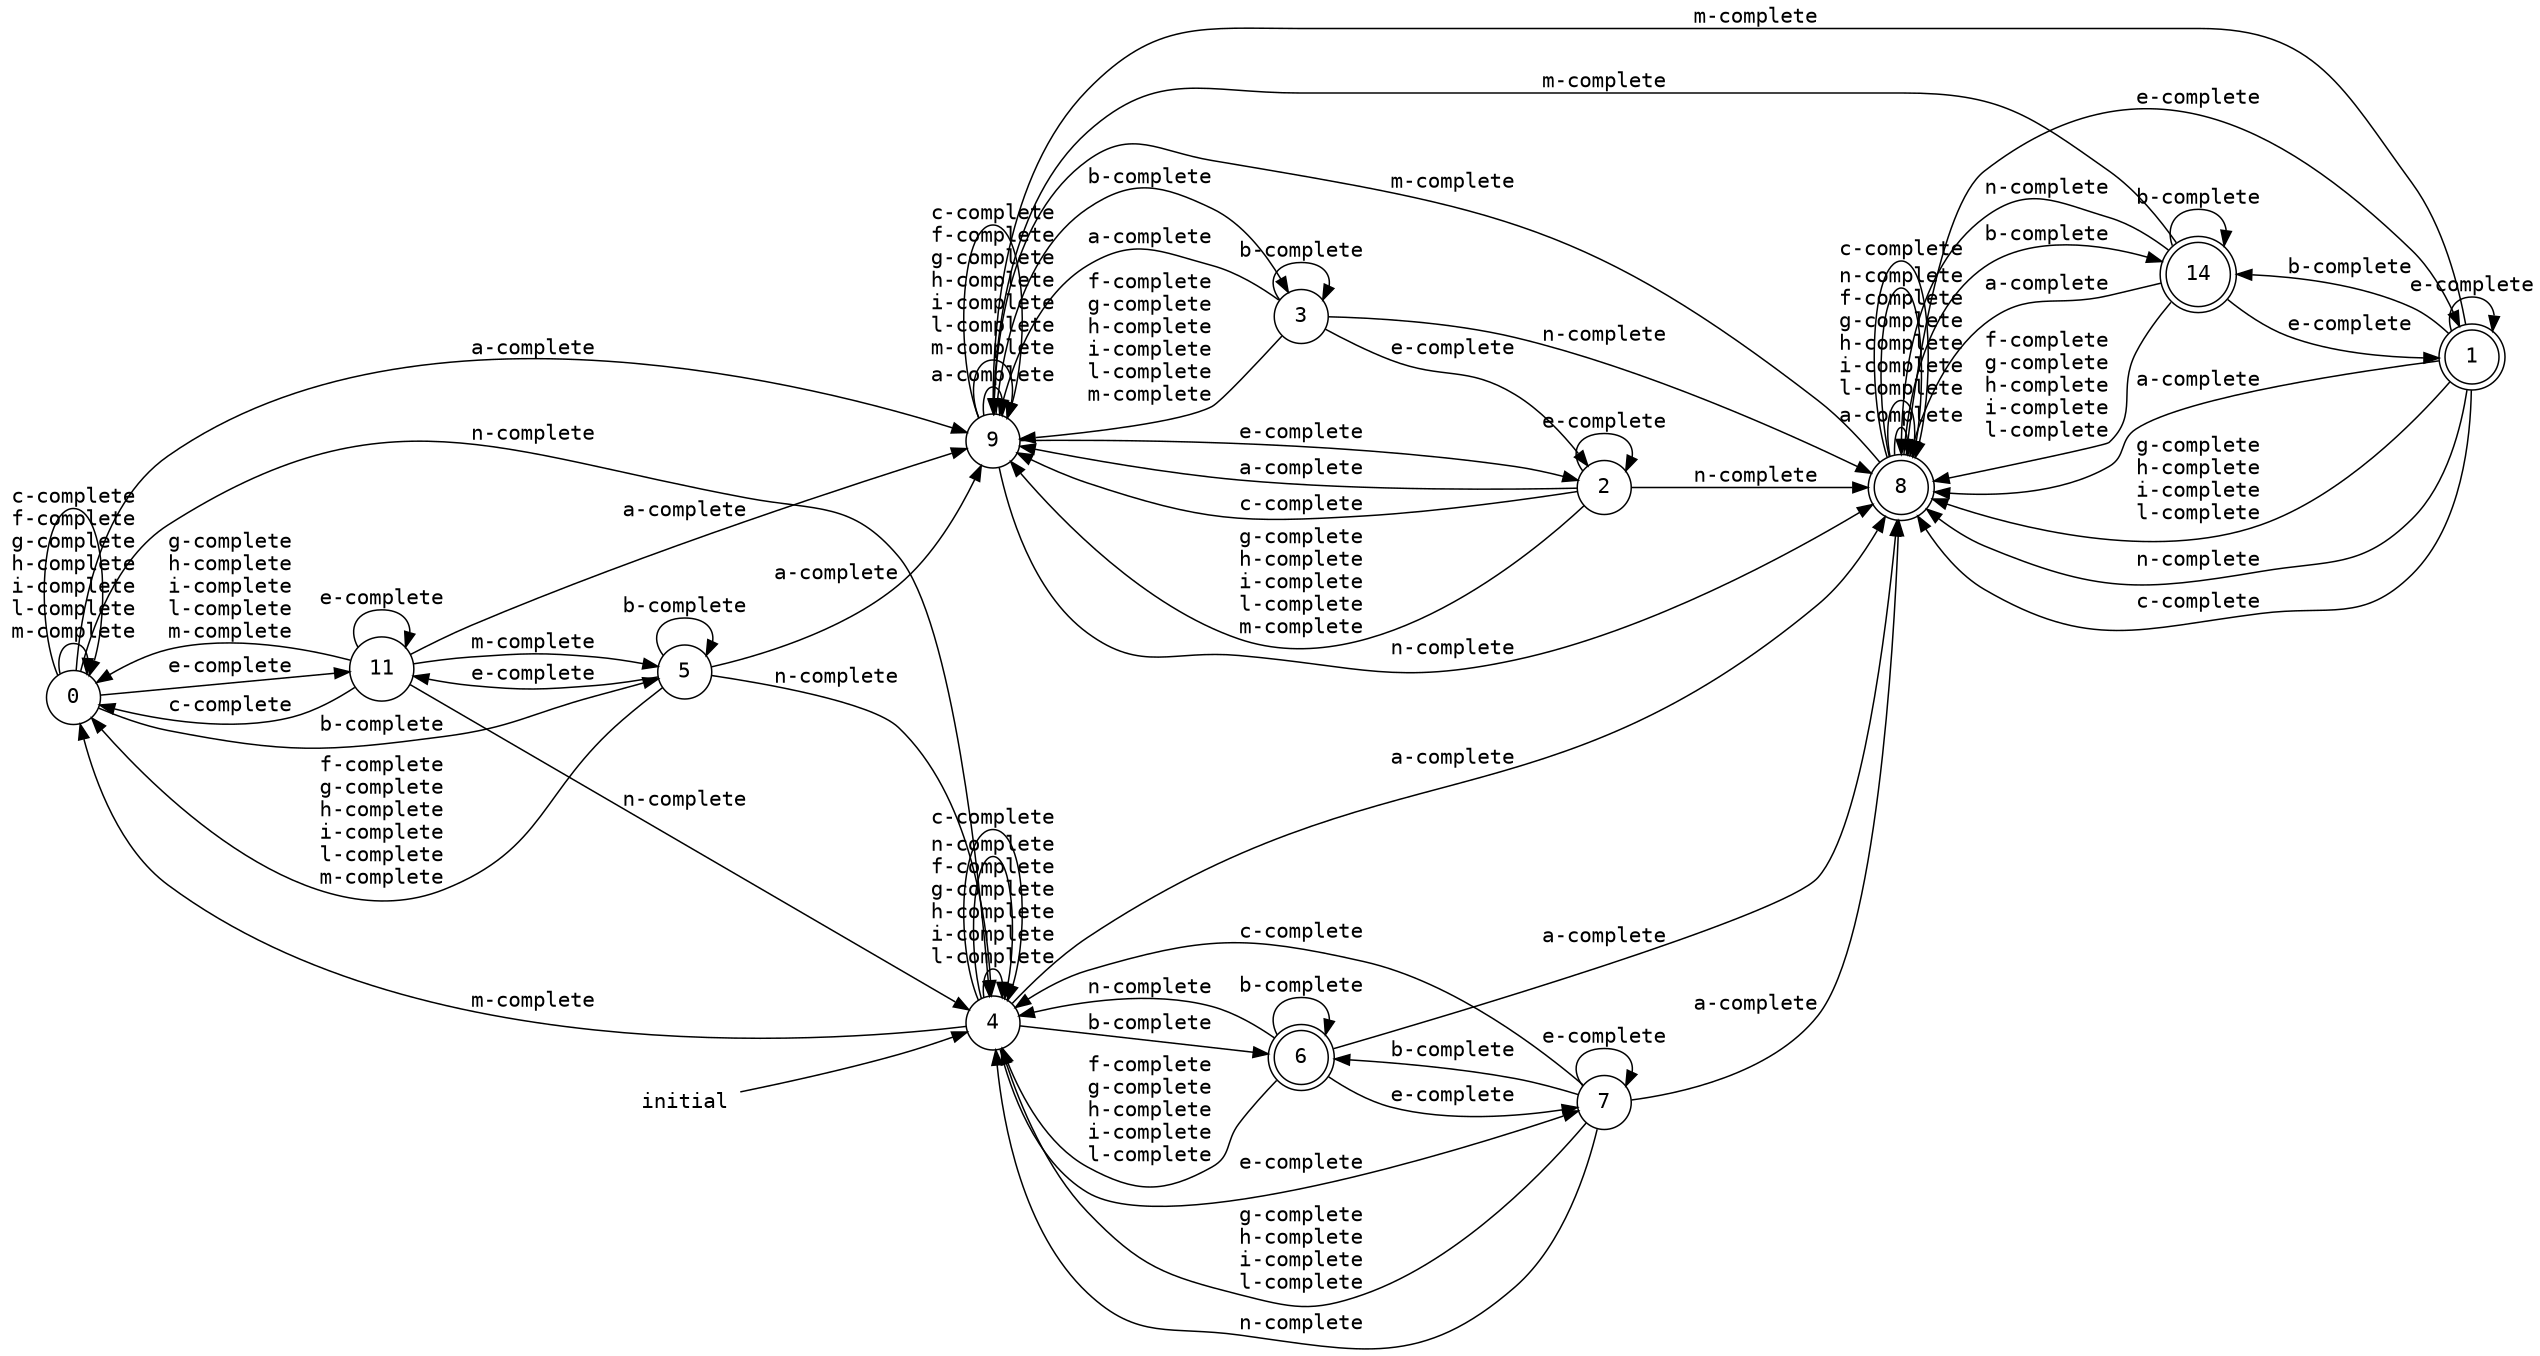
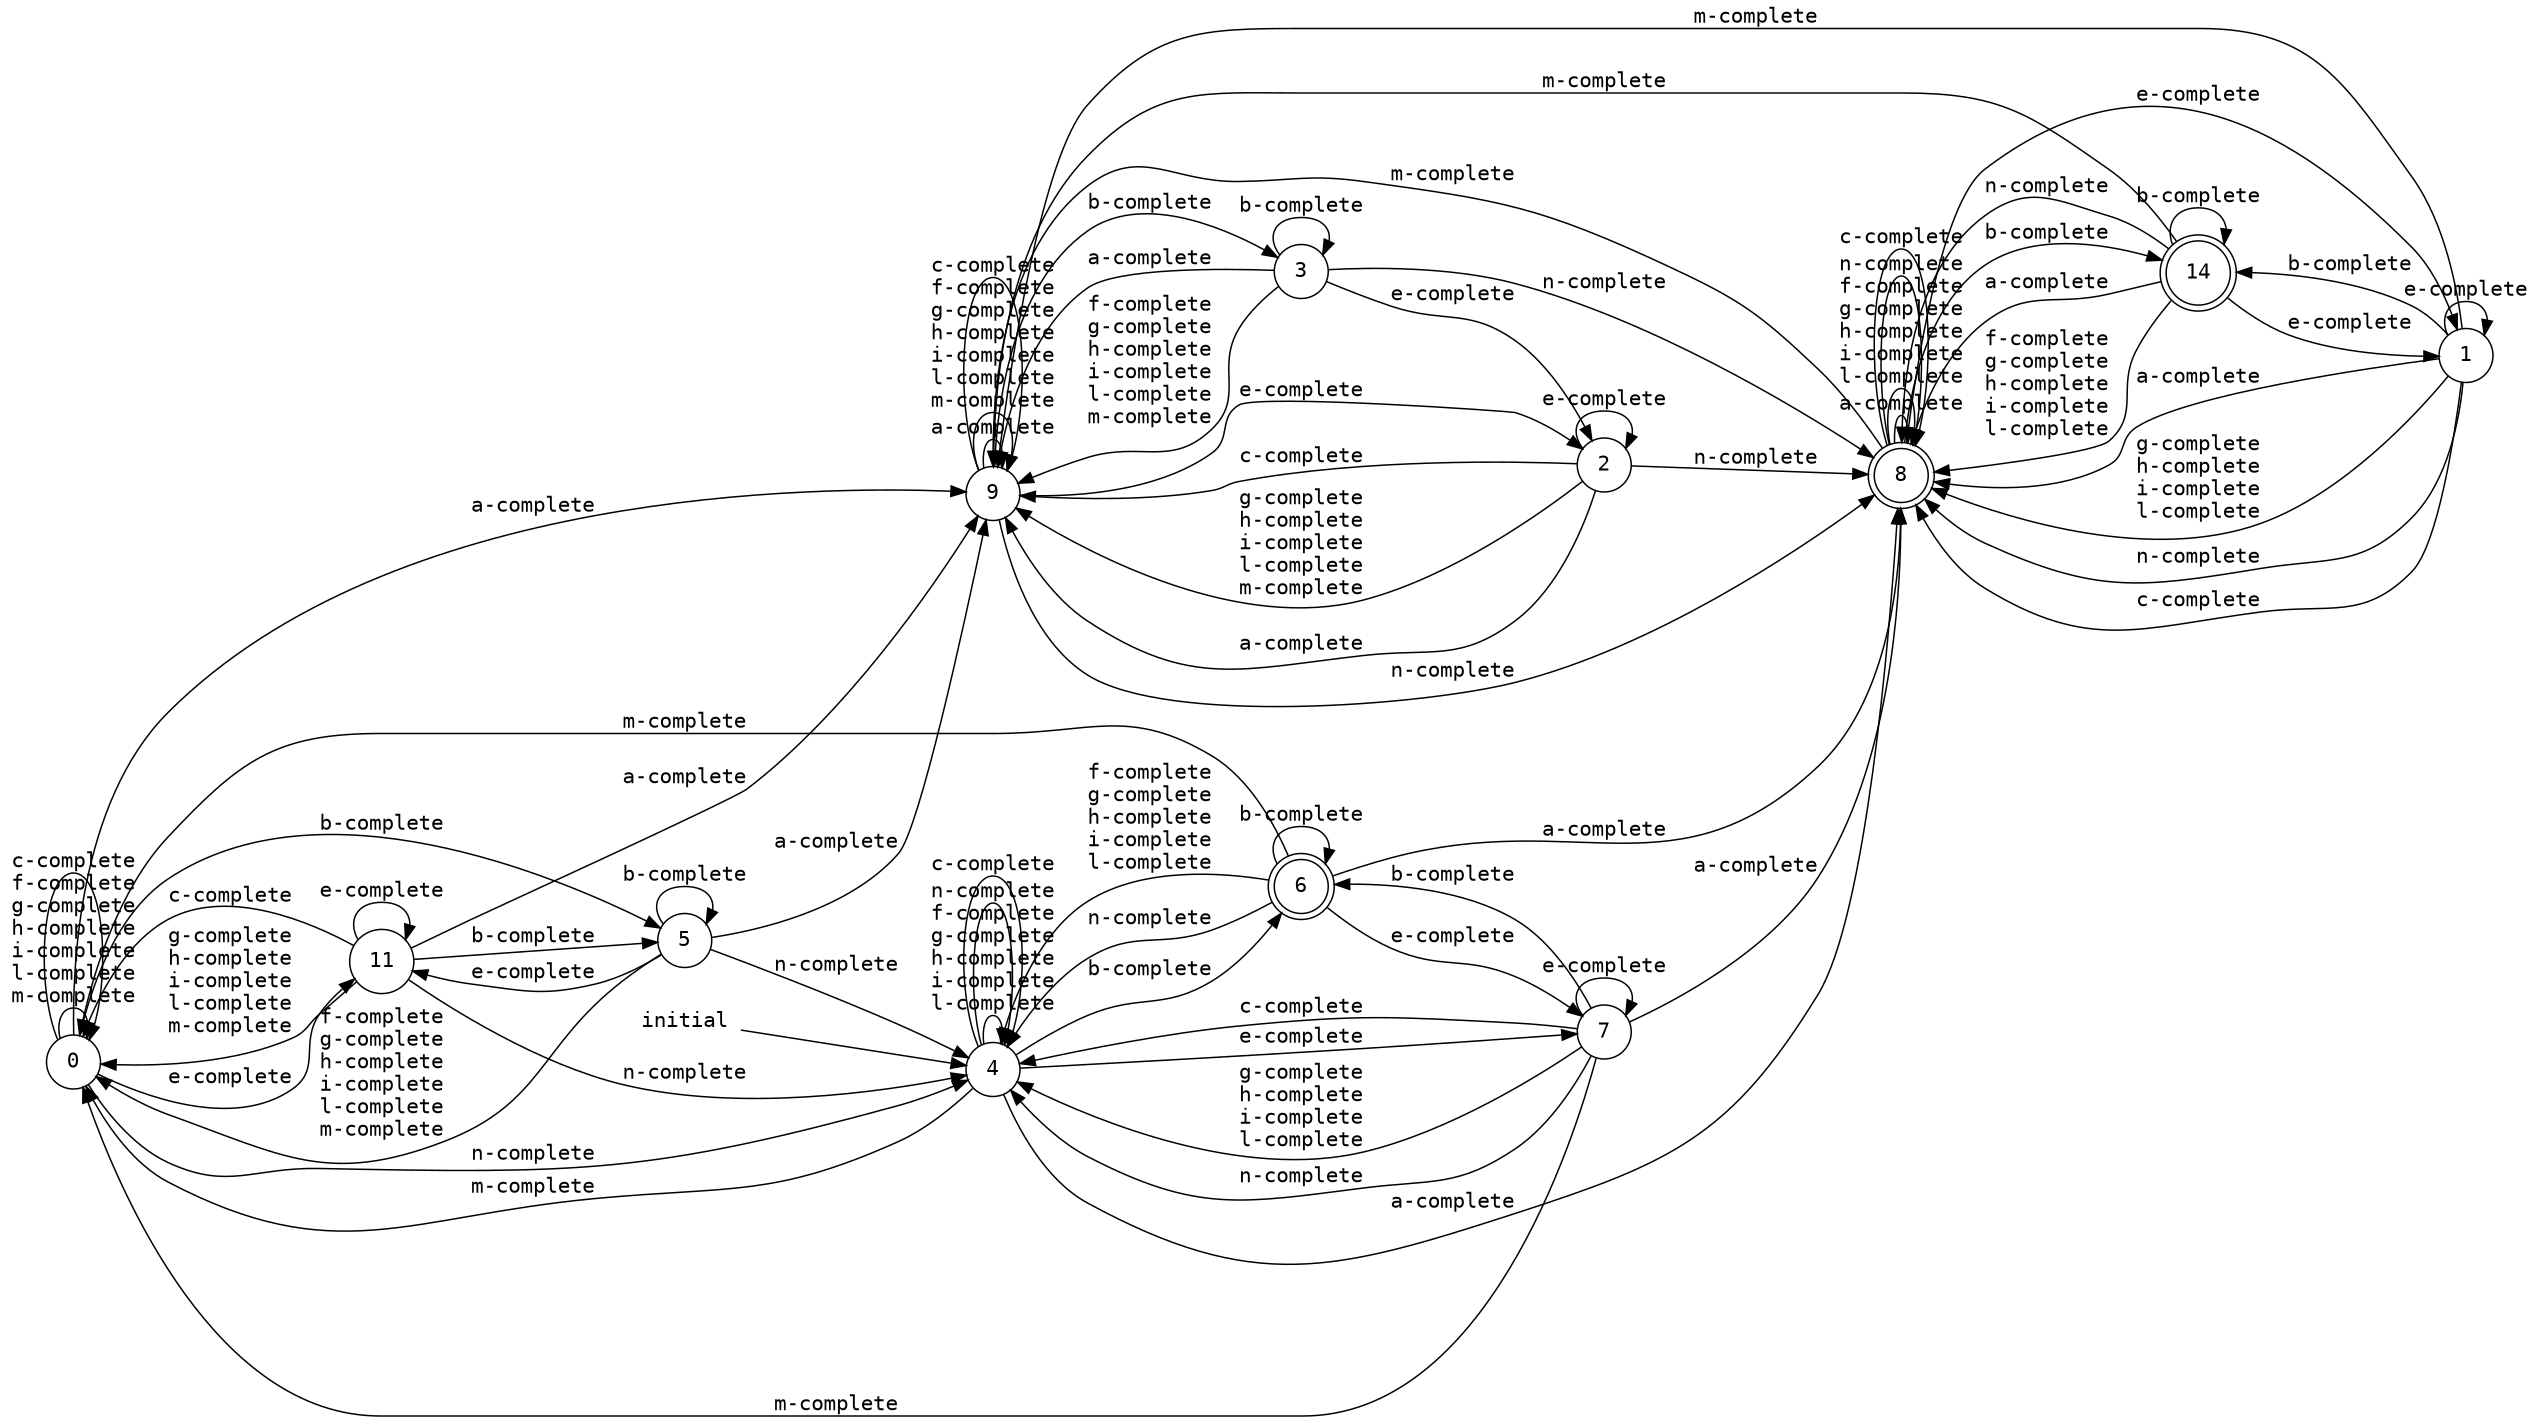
(2472, 357) -> (2466, 356)
(533, 643) -> (533, 937)
none -> (638, 734)
none -> (861, 1416)
